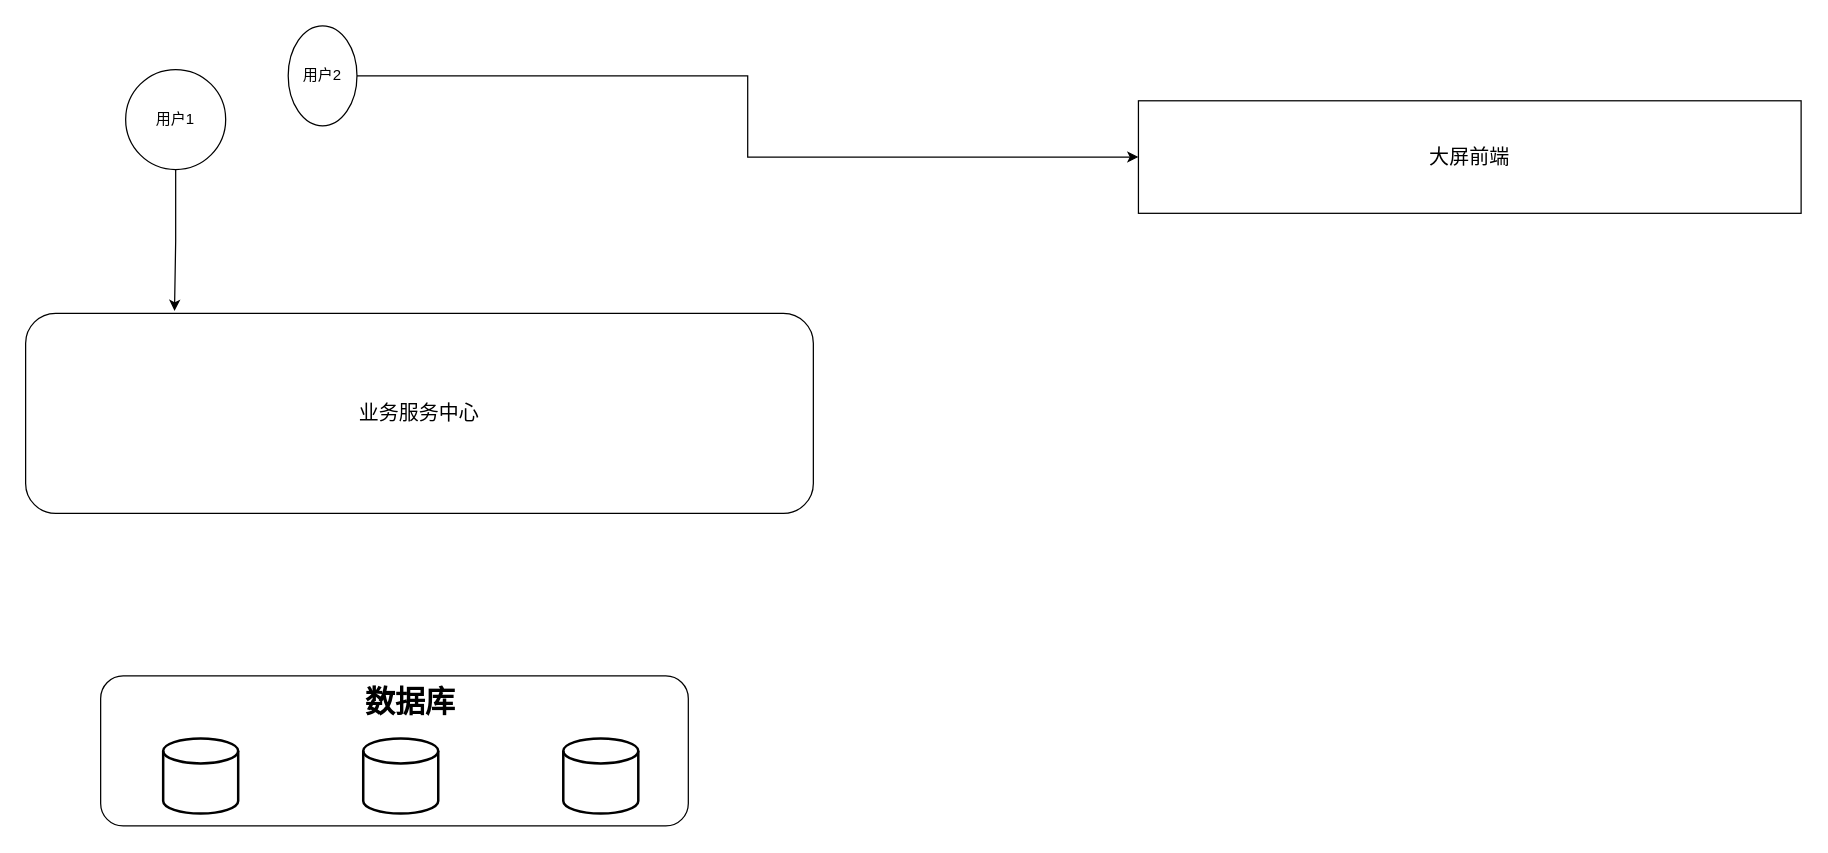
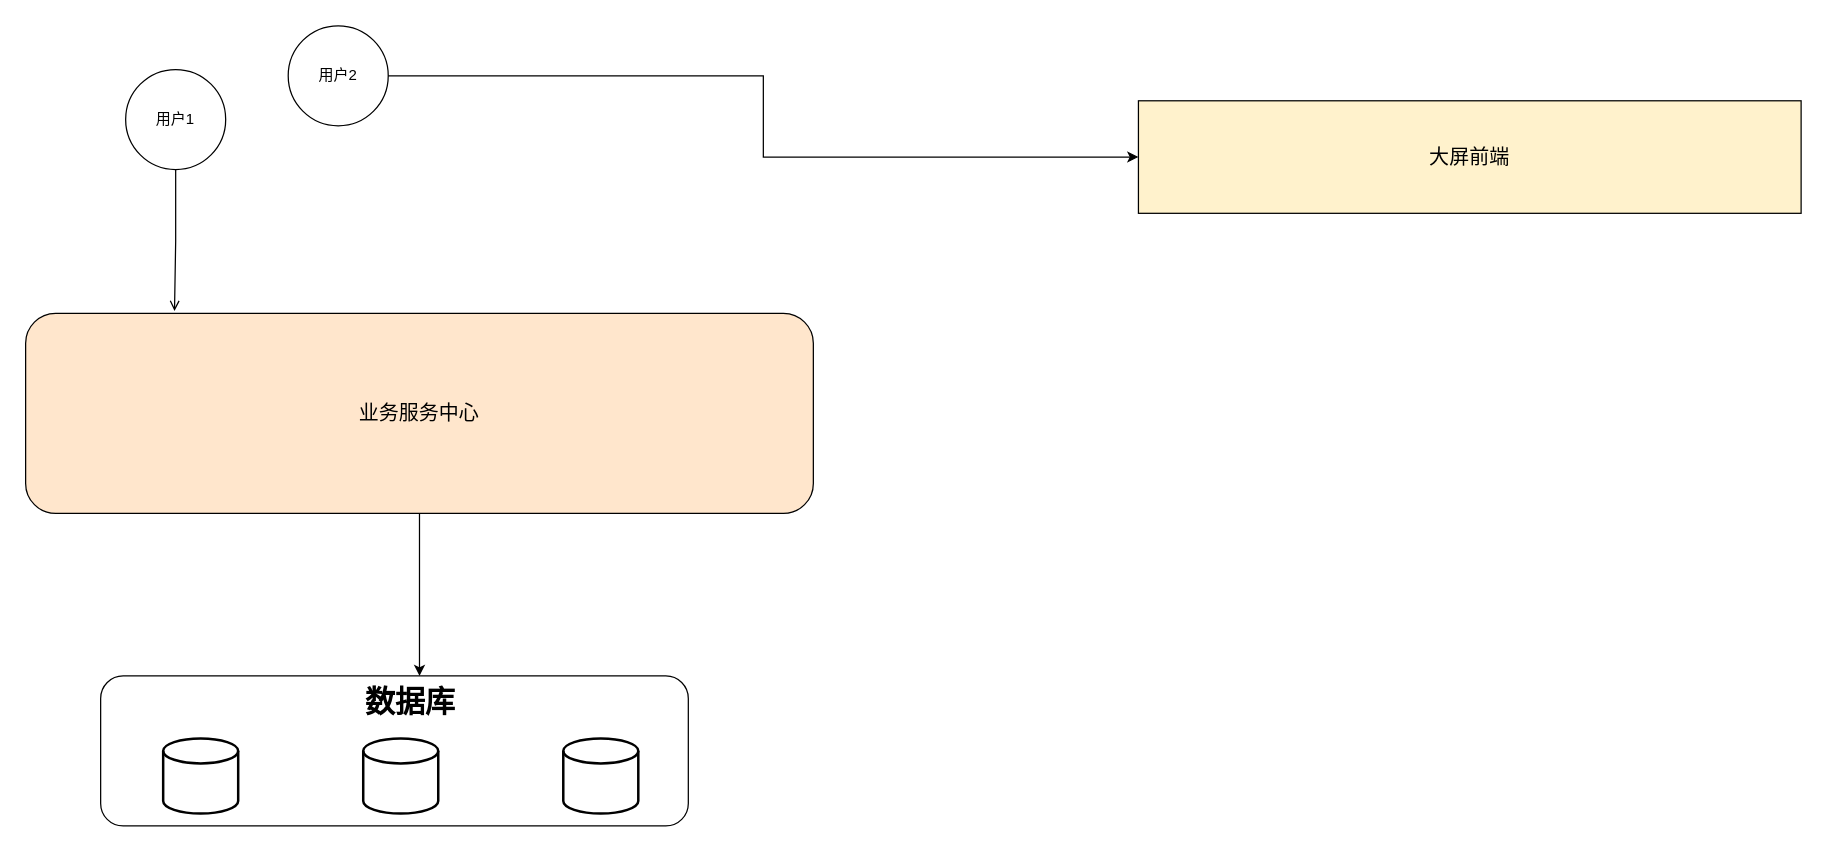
(323, 76) -> (338, 76)
(1469, 157) -> (1469, 157)
(175, 301) -> (175, 303)
(419, 413) -> (419, 413)
none -> (419, 590)
